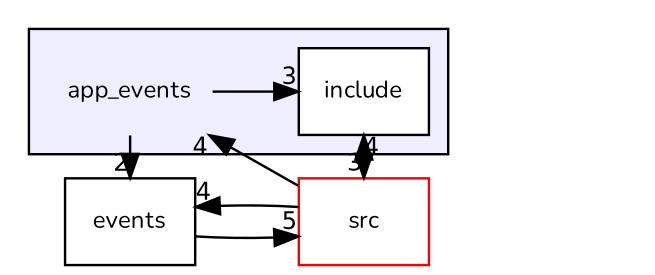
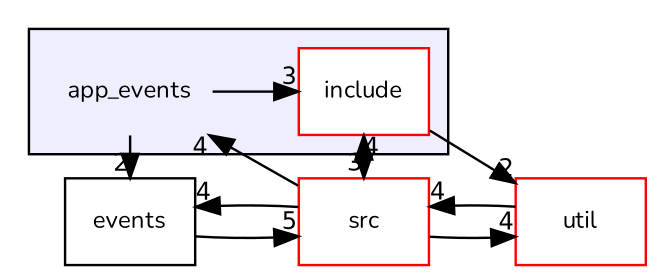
(364, 92) -> (364, 92)
none -> (581, 222)
